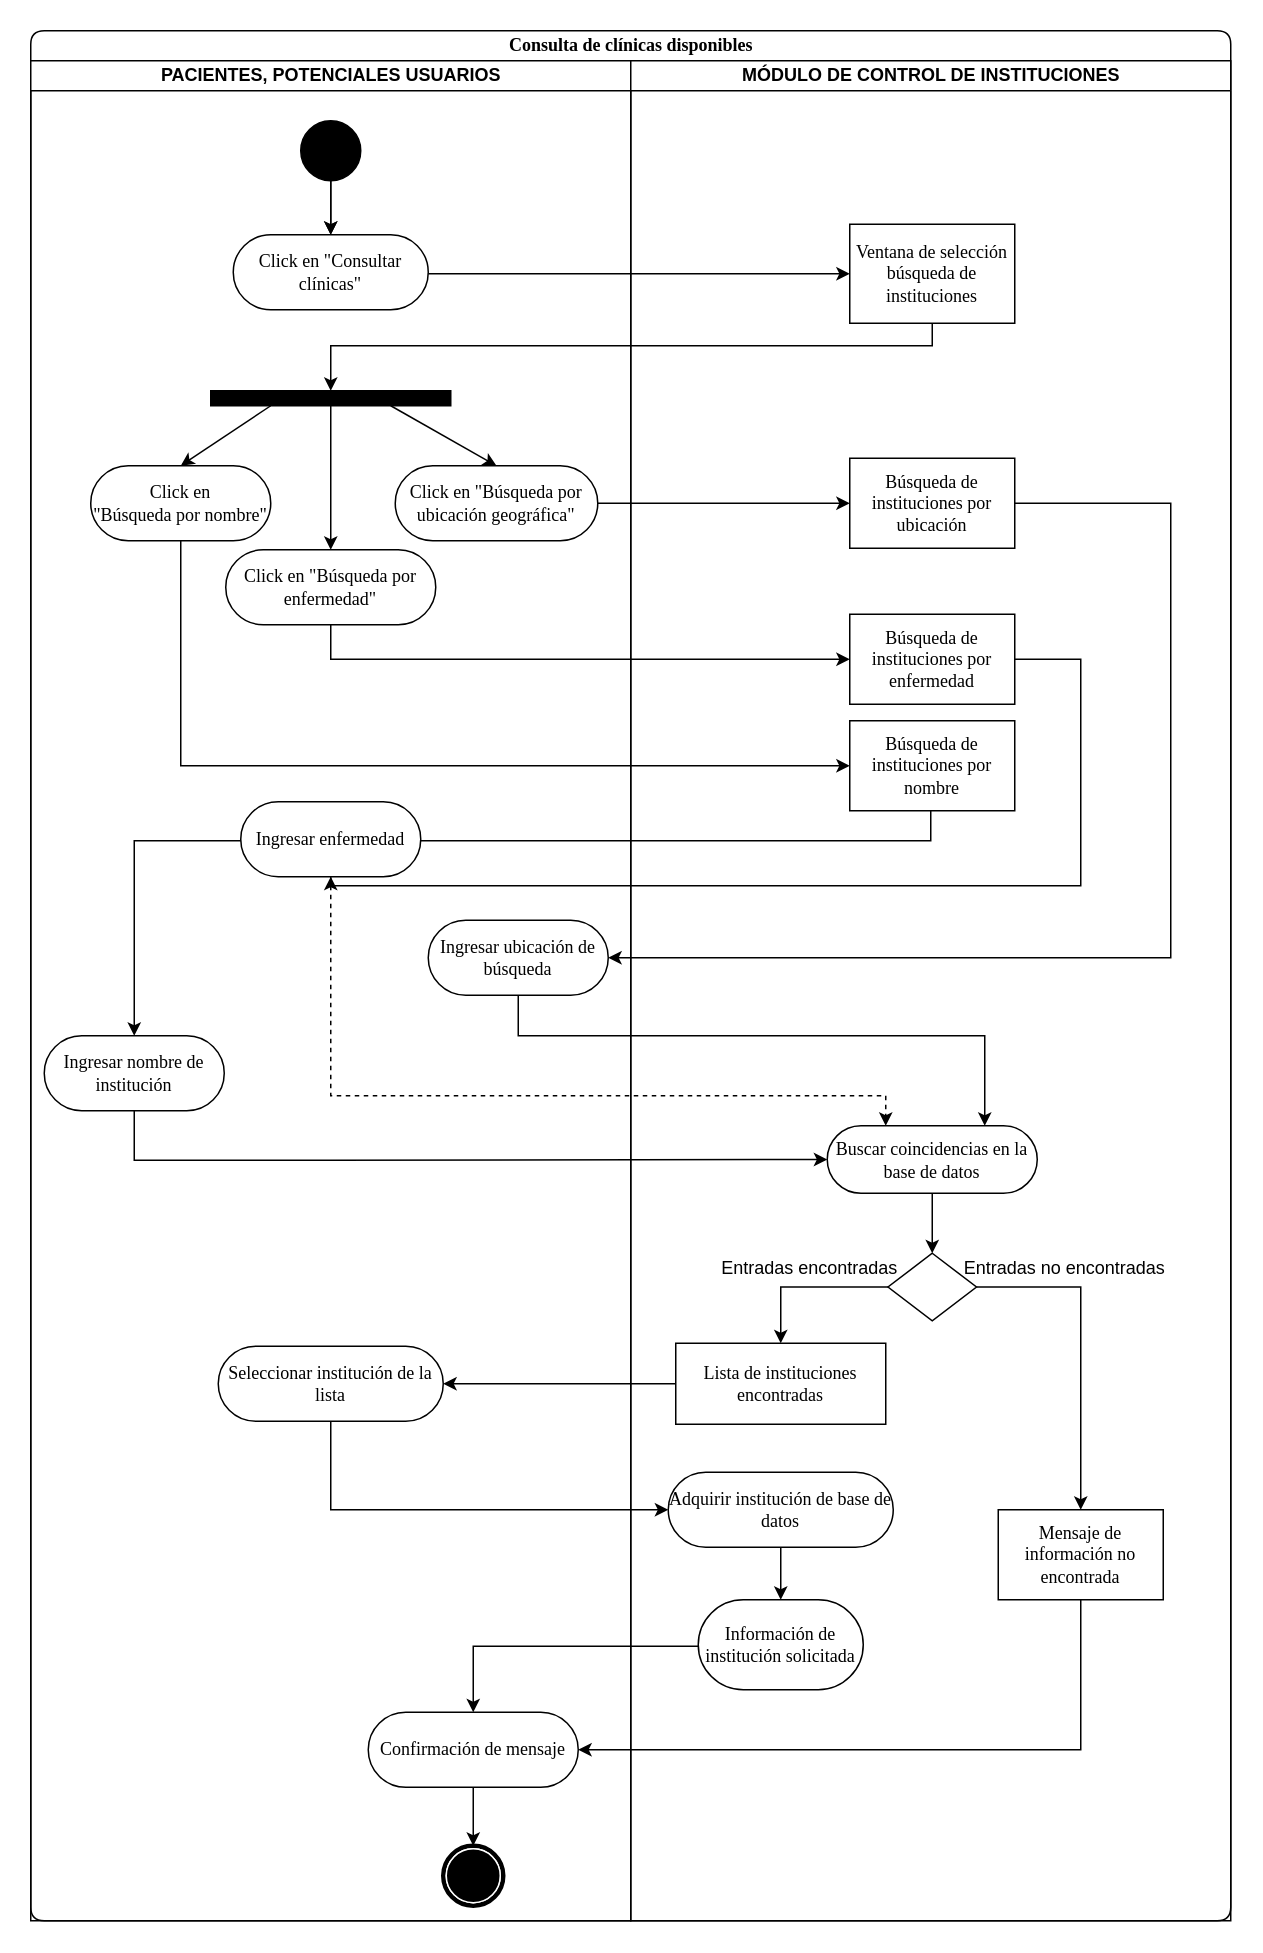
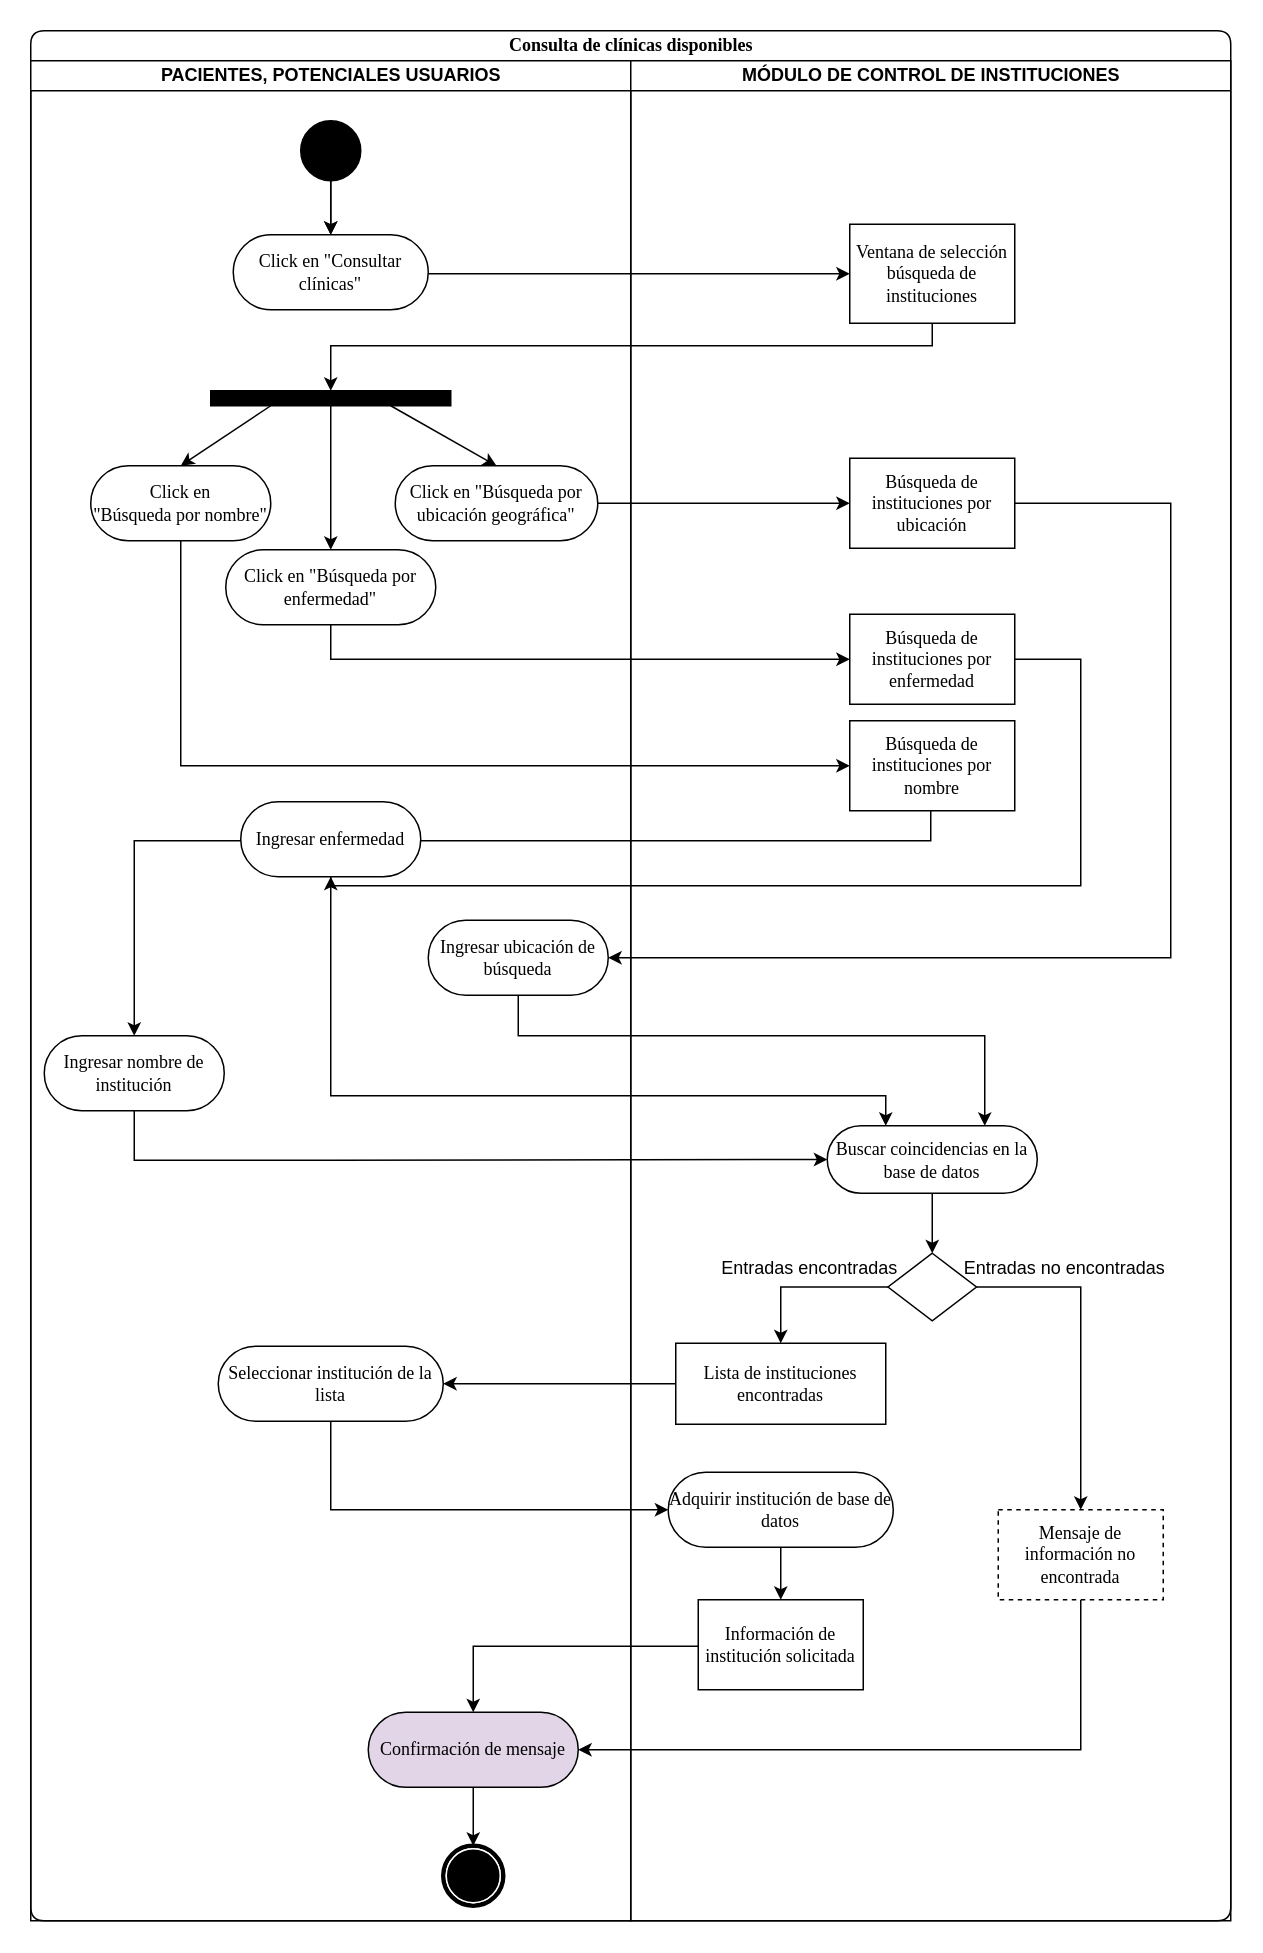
(514, 1096) -> (514, 1096)
(1081, 1555) -> (1081, 1555)
(781, 1645) -> (781, 1645)
(473, 1750) -> (473, 1750)
